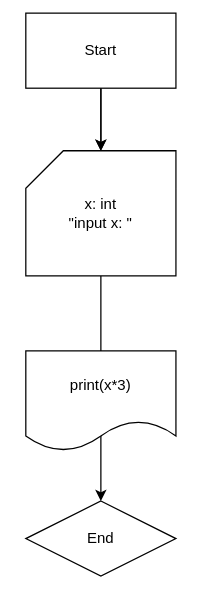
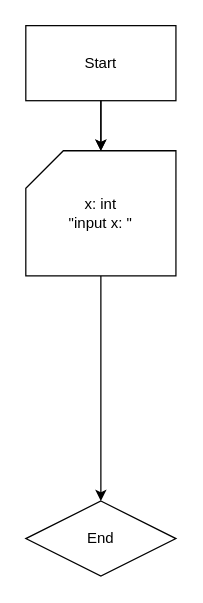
(101, 51) -> (101, 63)
(101, 401) -> none
